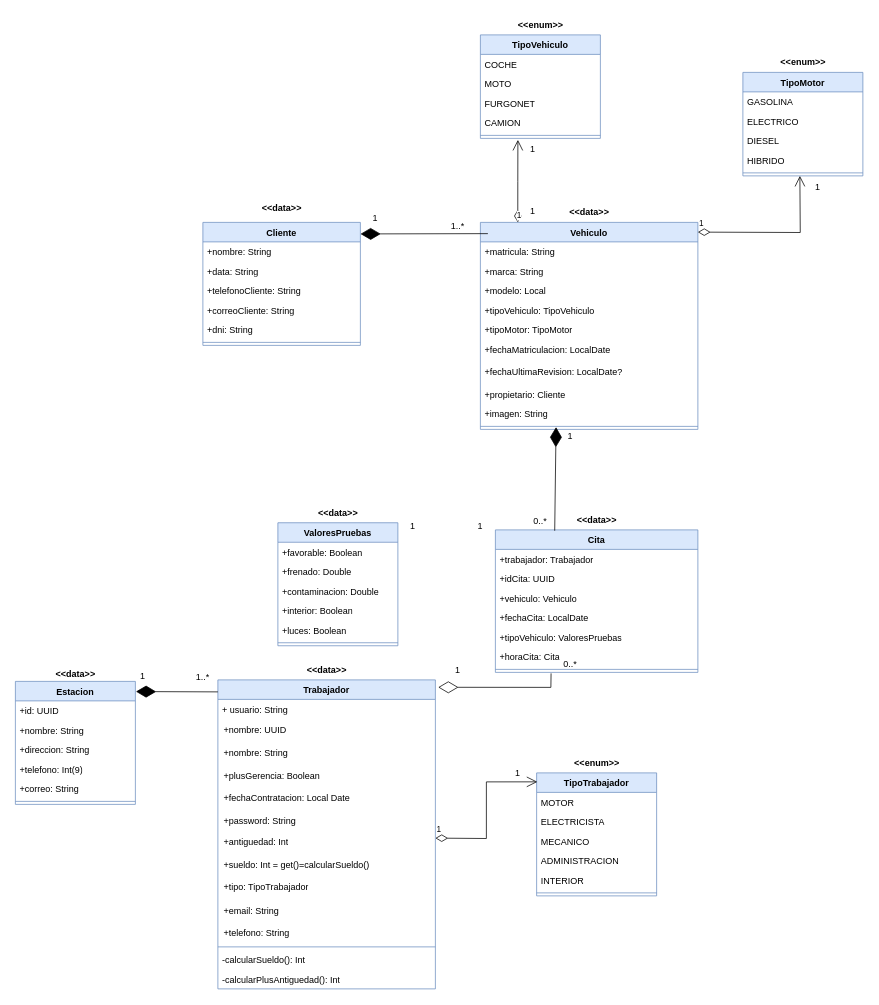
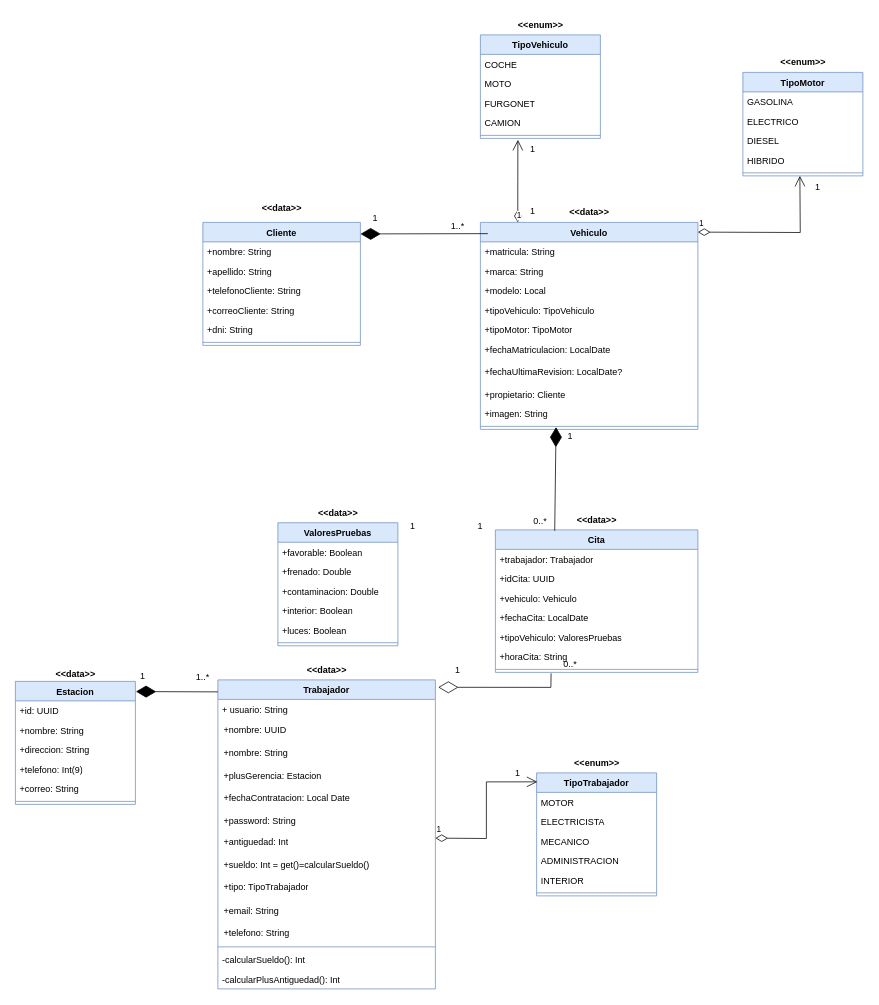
(237, 272) -> (243, 272)
(533, 658) -> (538, 658)
(273, 776) -> (276, 776)
